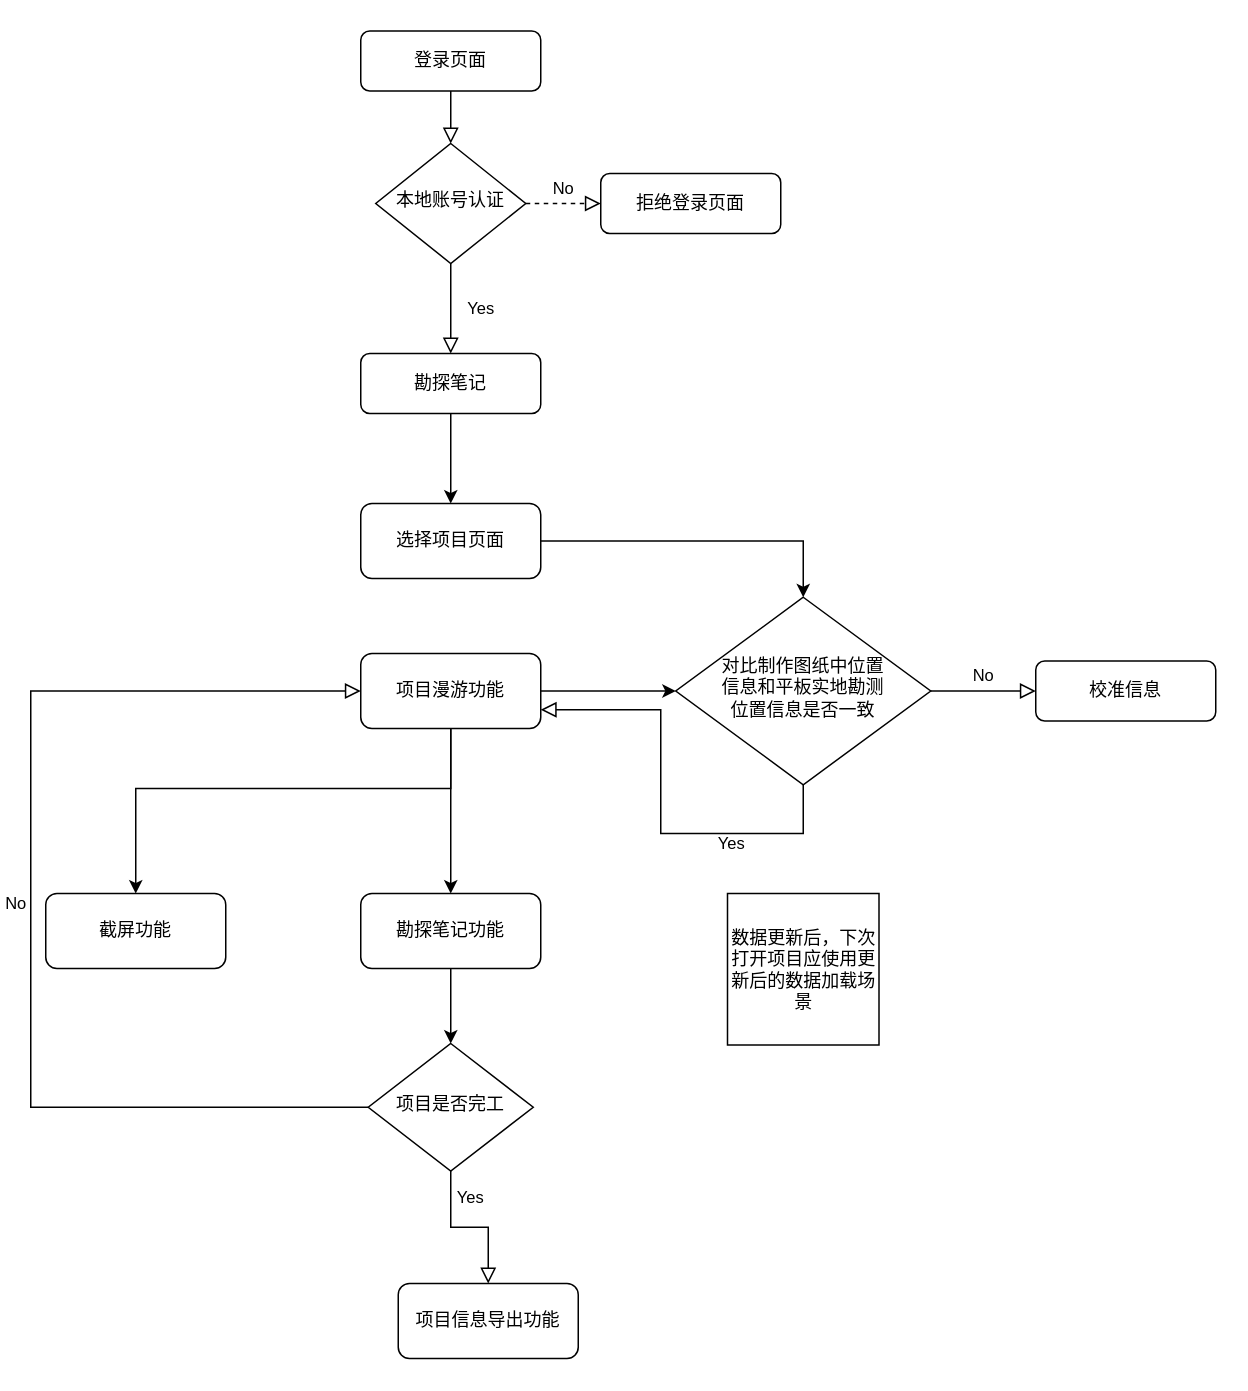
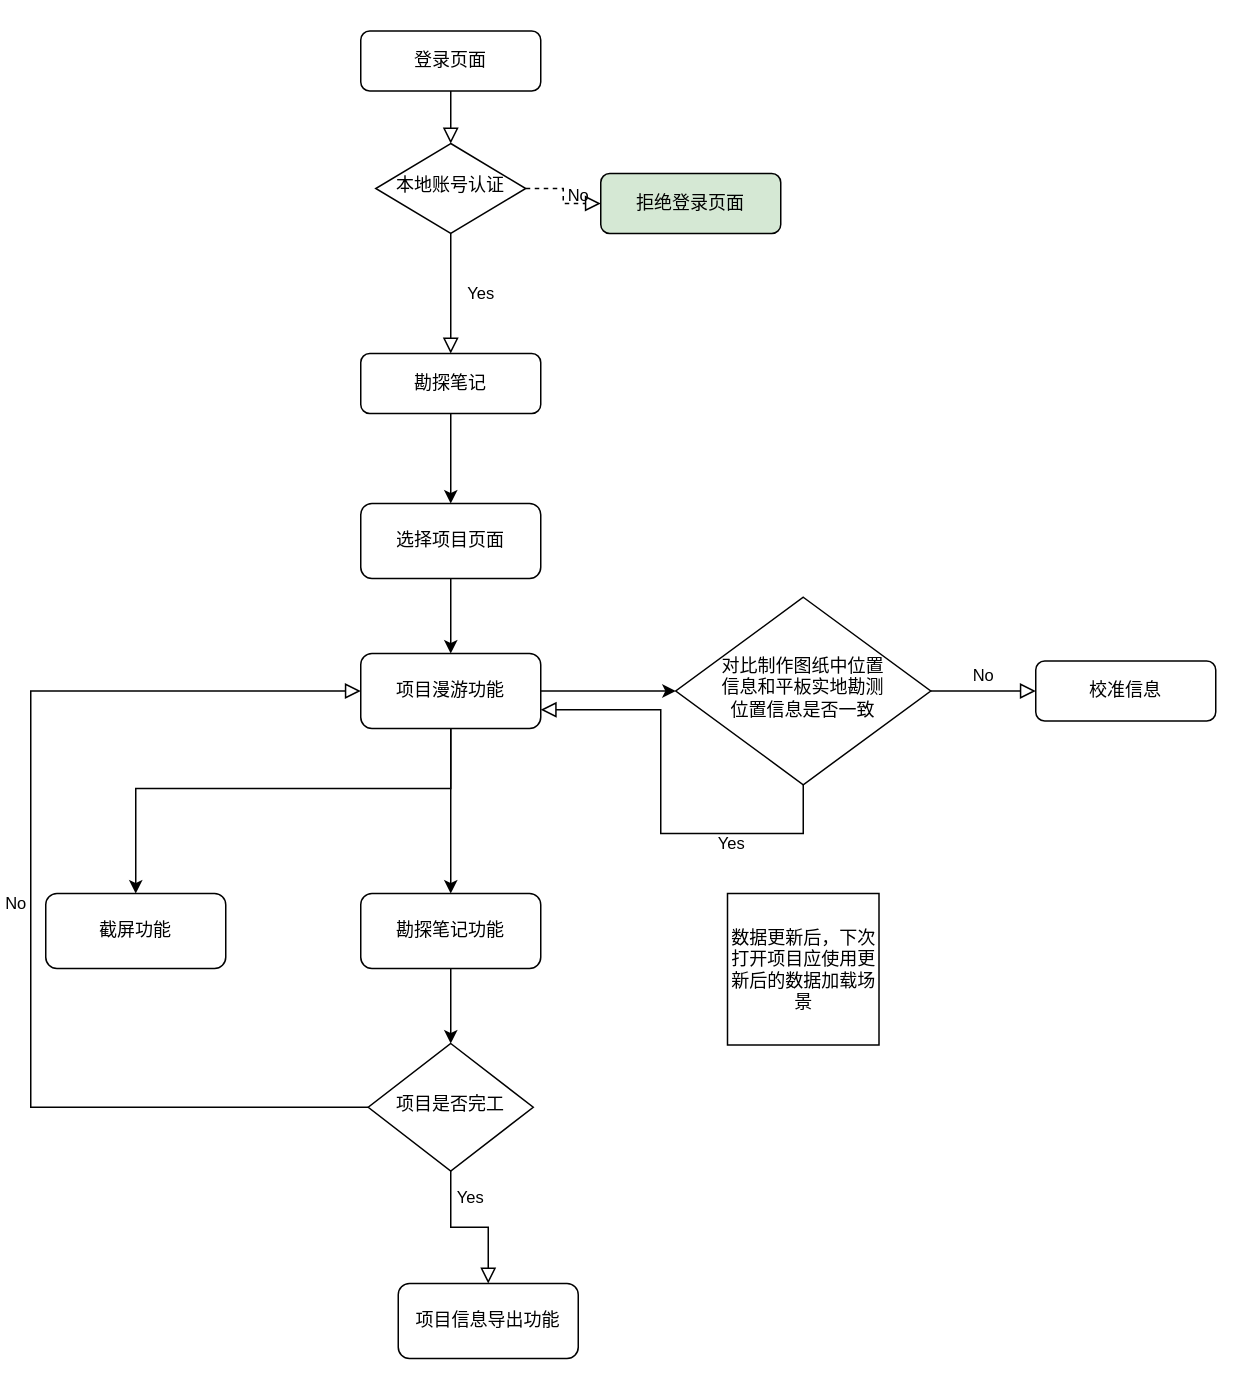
(451, 203) -> (451, 188)
(691, 203) -> (691, 203)
(695, 541) -> (451, 610)
